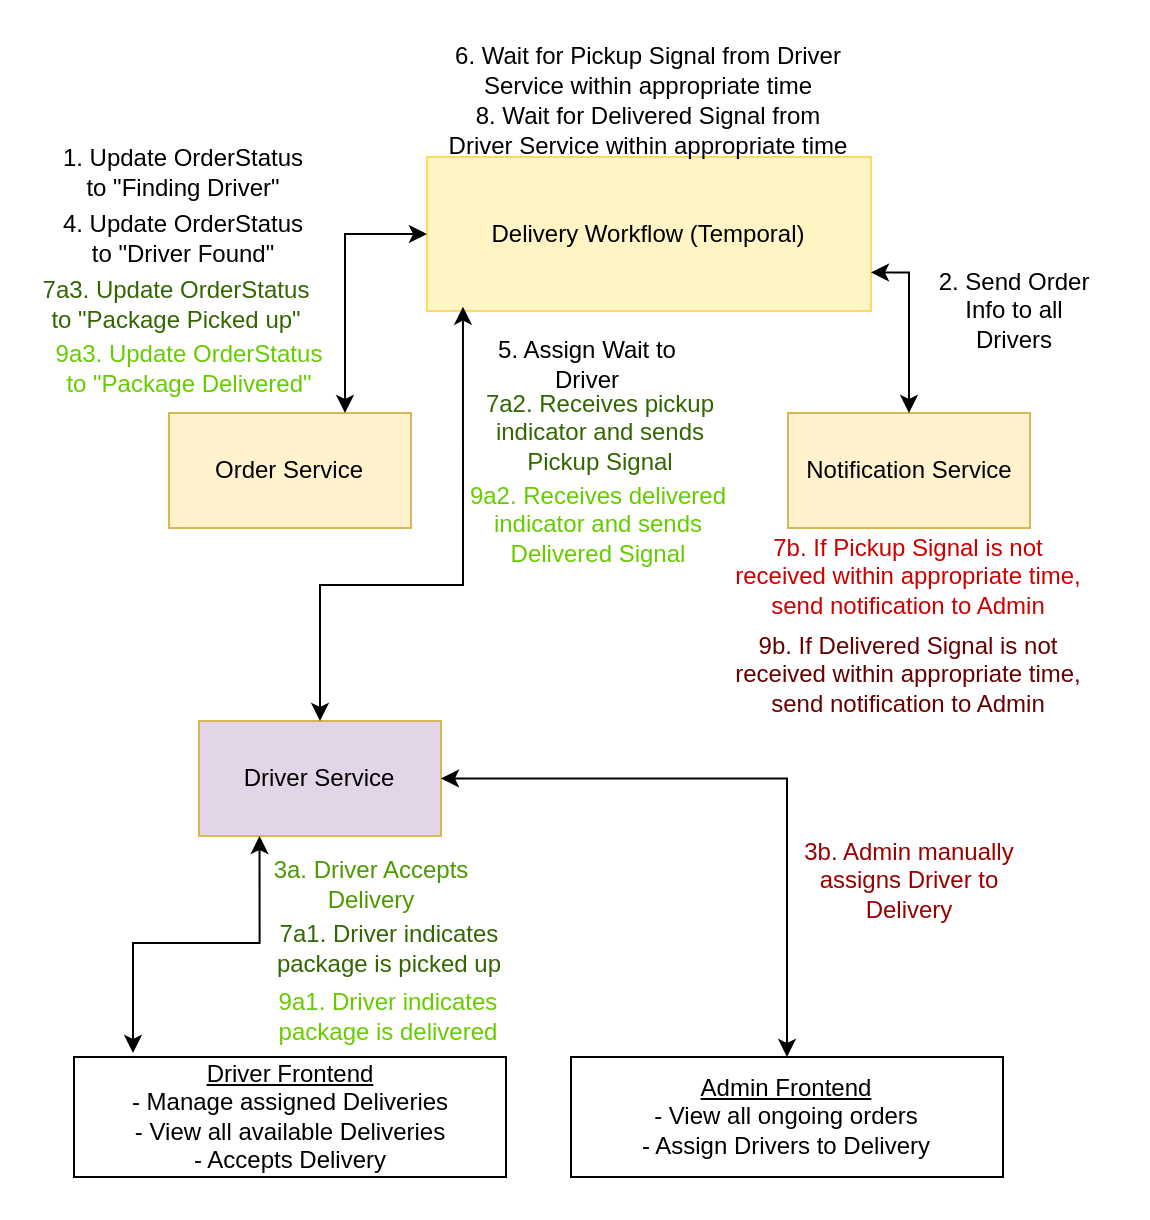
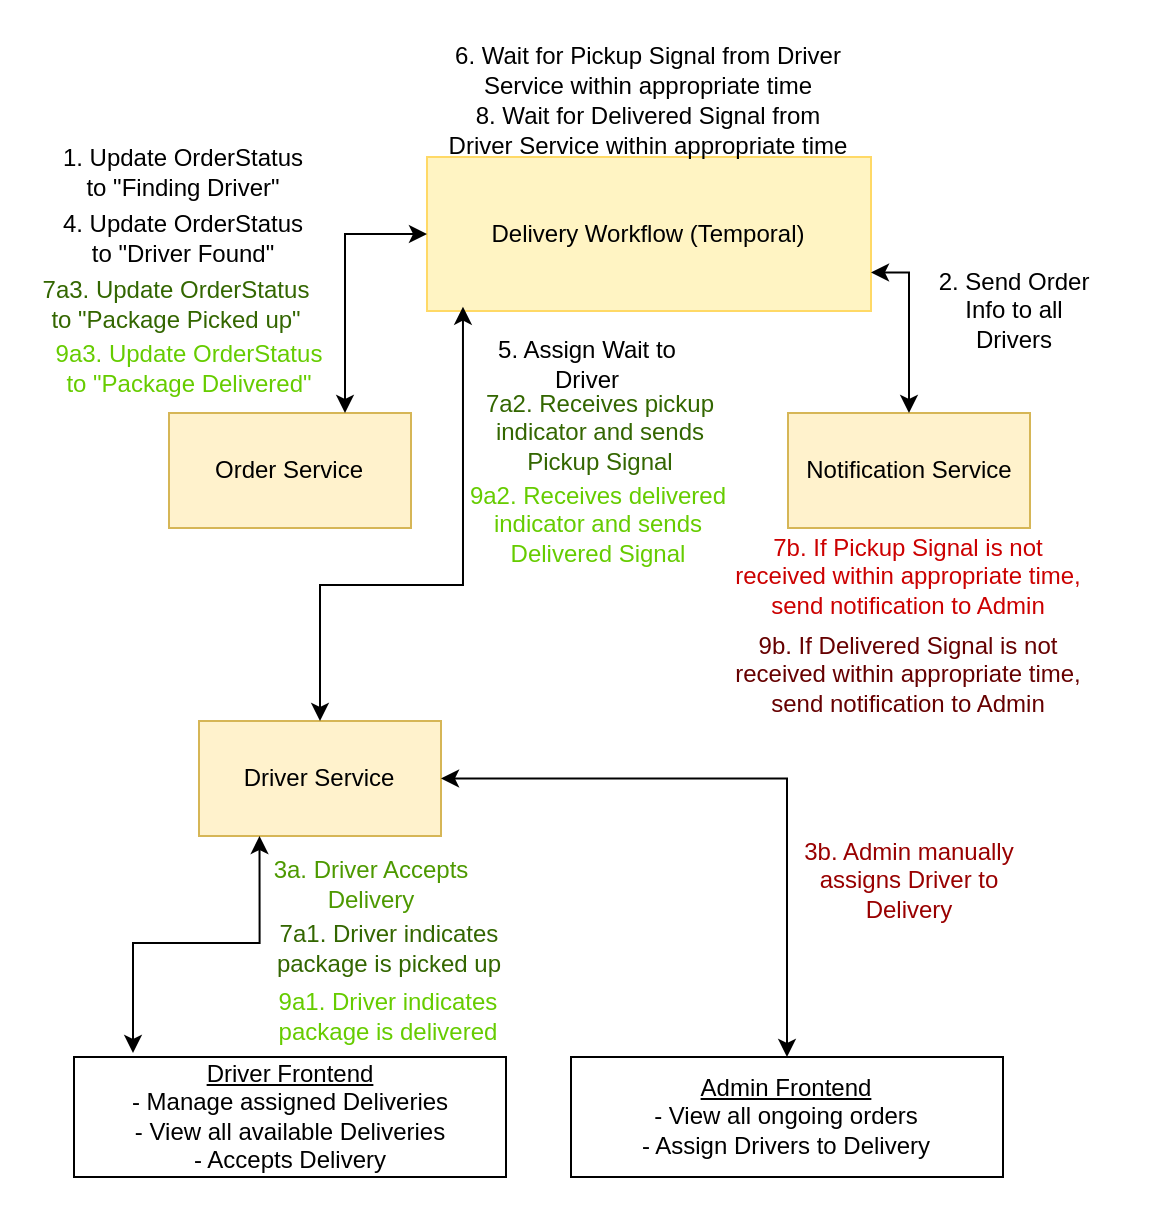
(320, 779) -> (320, 779)
